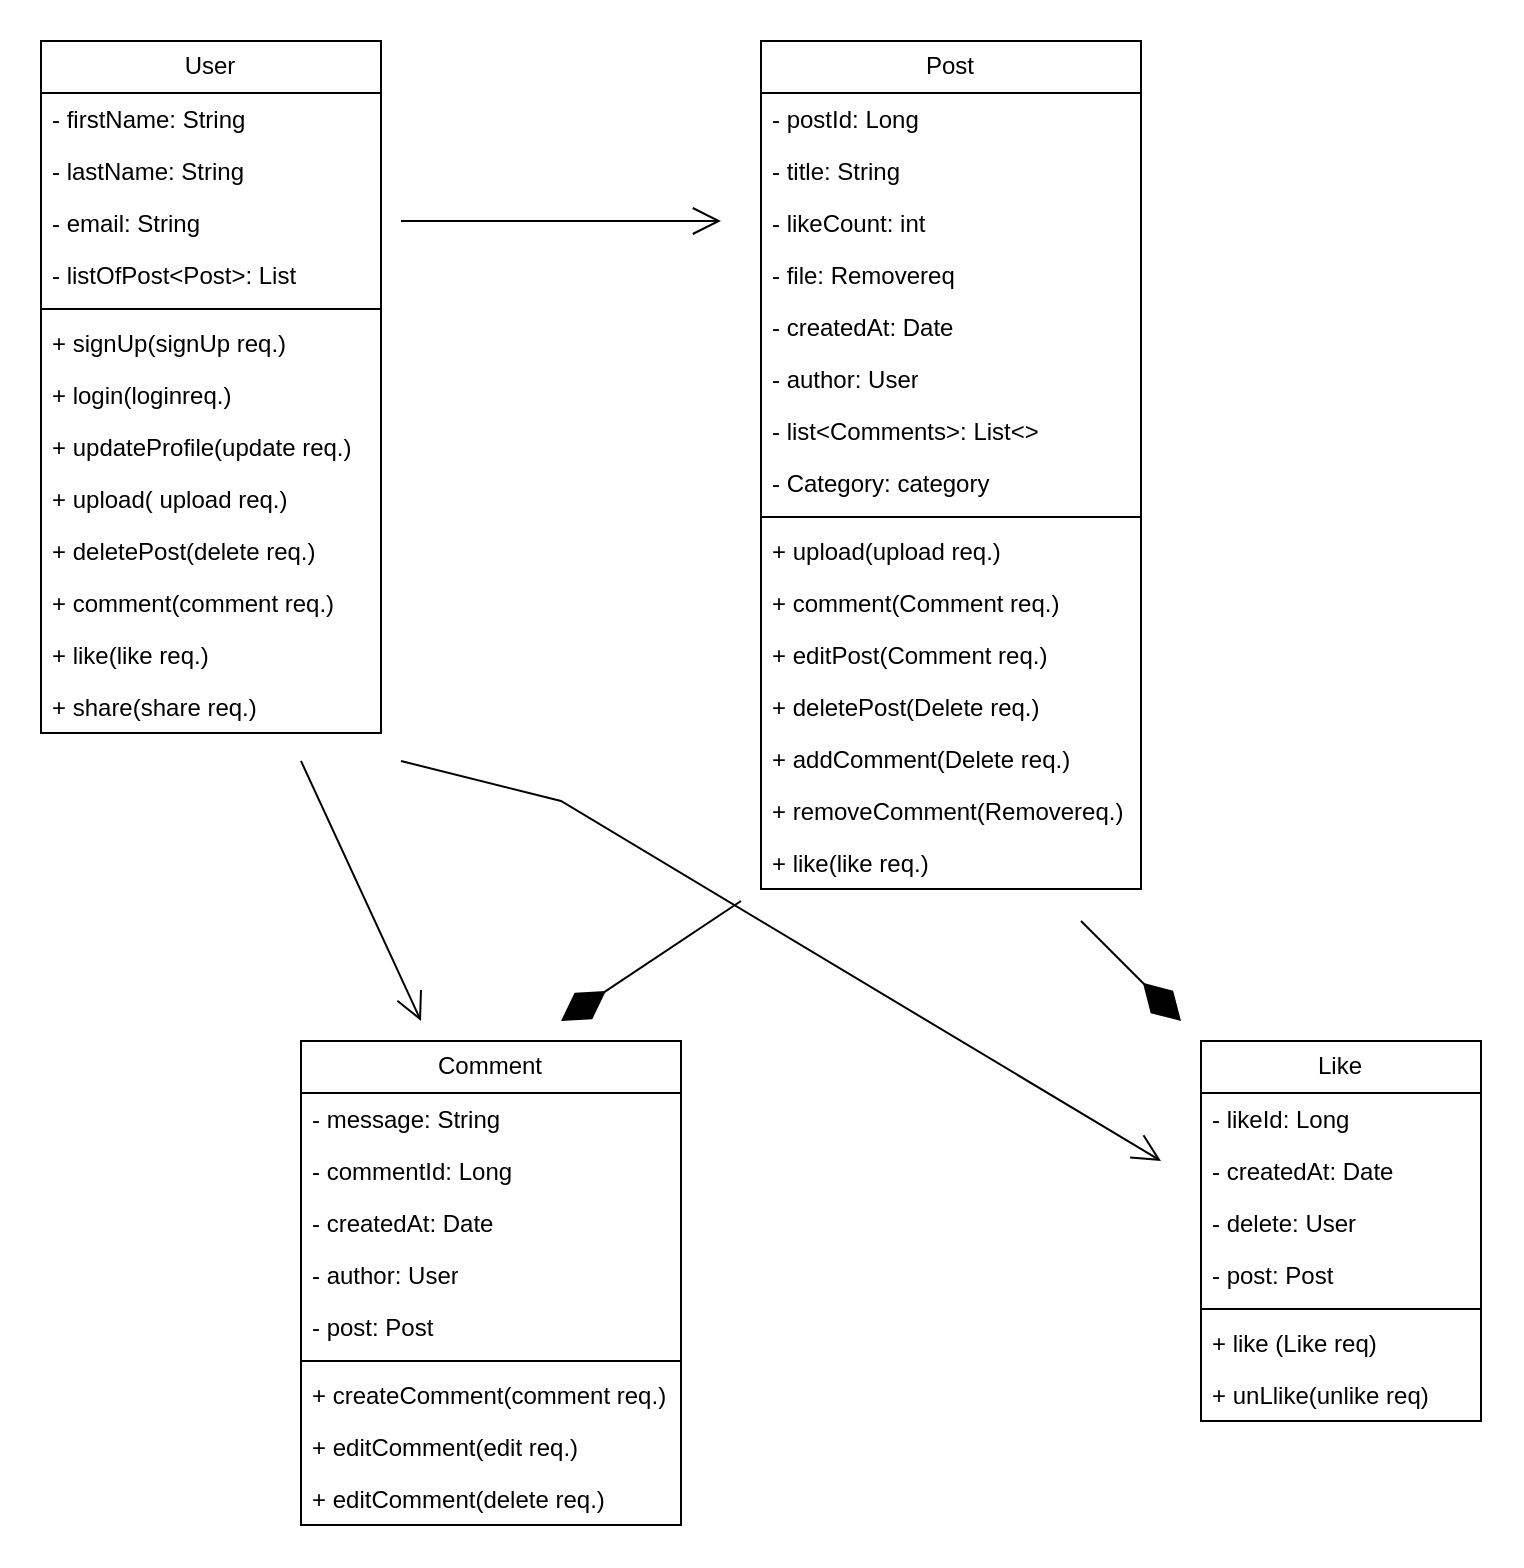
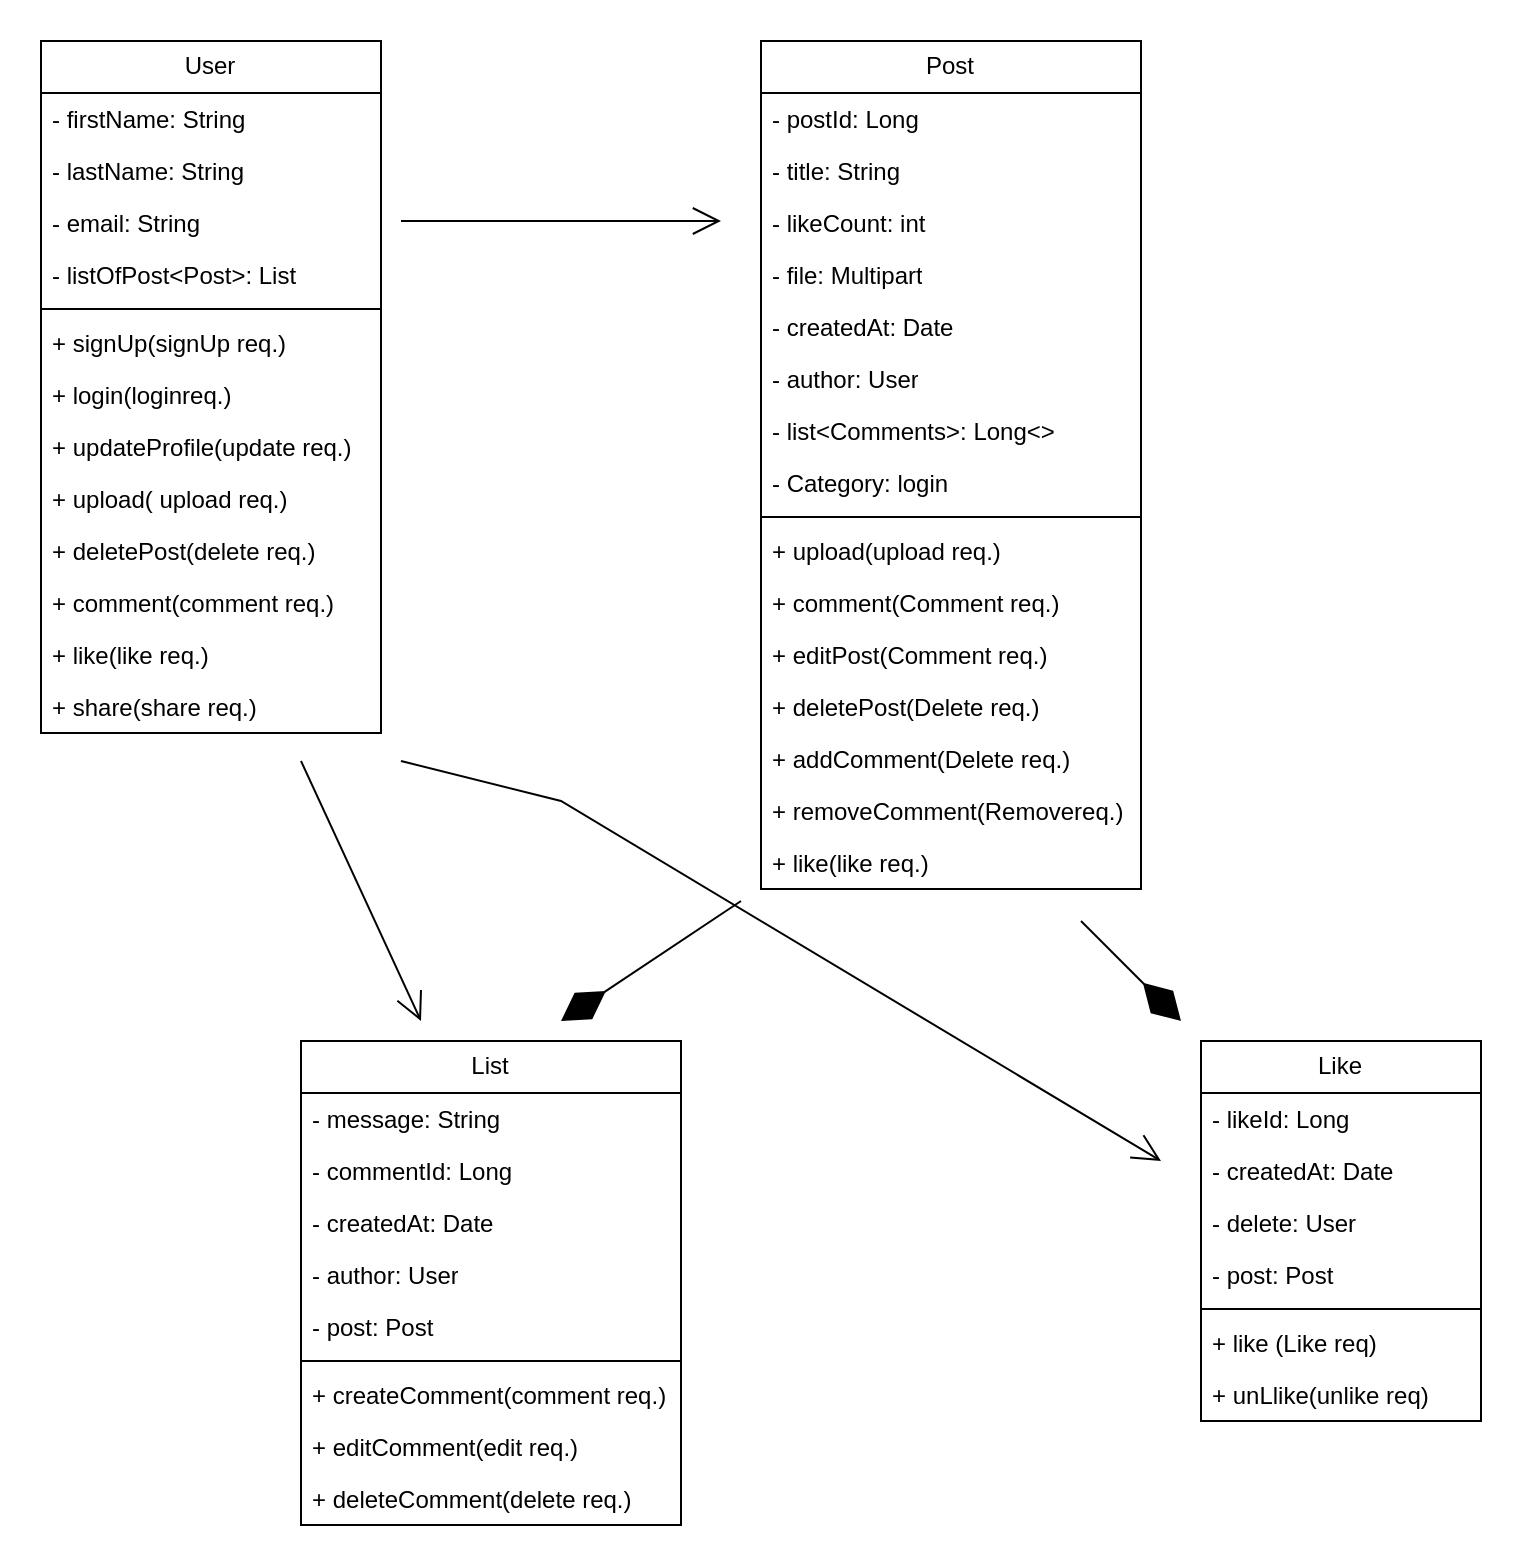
(872, 277) -> (865, 277)
(916, 433) -> (919, 433)
(898, 485) -> (872, 485)
(491, 1067) -> (491, 1067)
(472, 1501) -> (486, 1501)
